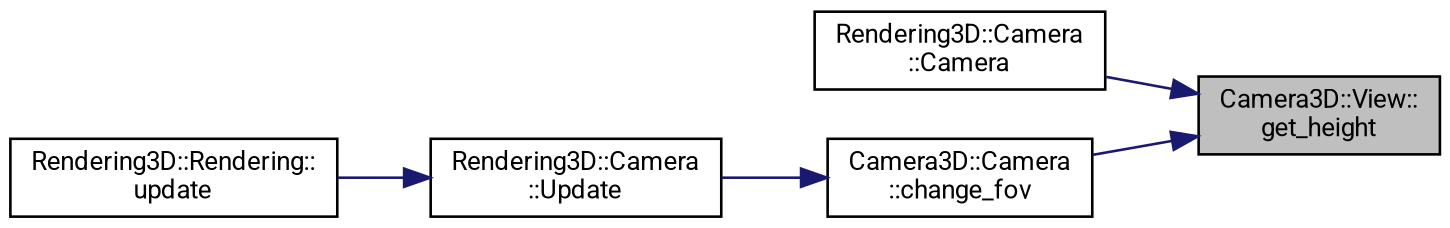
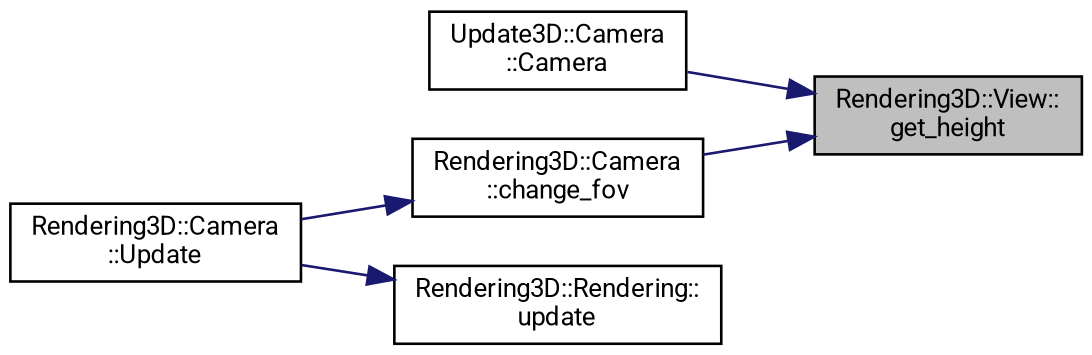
(960, 51) -> (558, 51)
(1319, 115) -> (948, 115)
(371, 178) -> (335, 270)
(960, 178) -> (558, 178)
